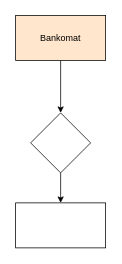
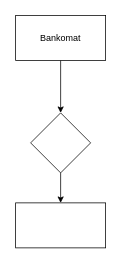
(60, 38) -> (60, 38)
